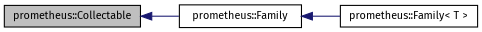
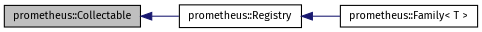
(240, 16) -> (240, 16)
